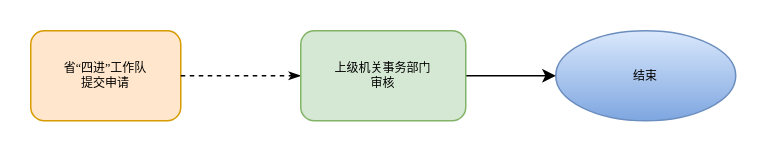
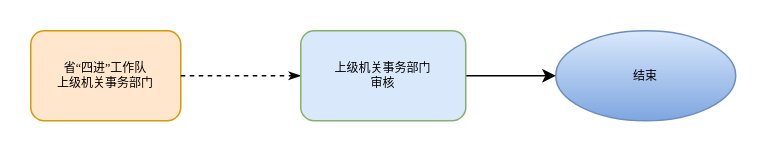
(106, 76) -> (106, 76)
(383, 76) -> (383, 76)
